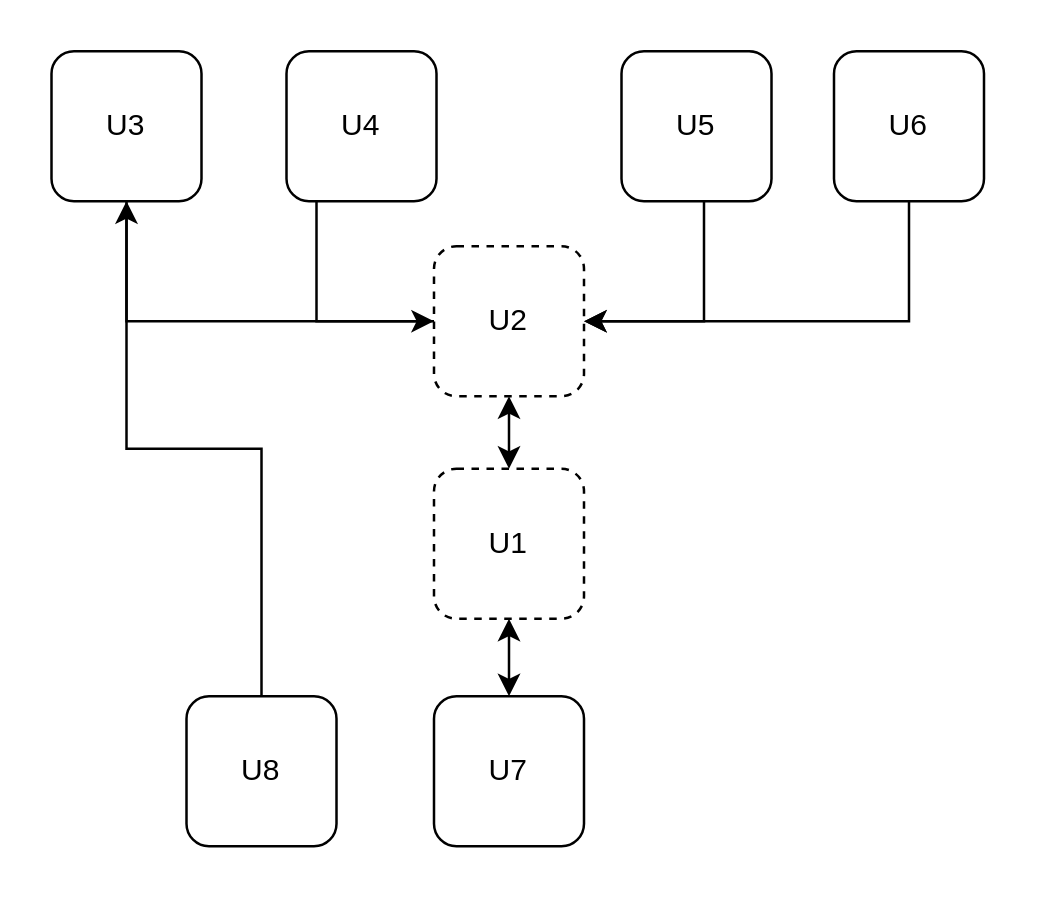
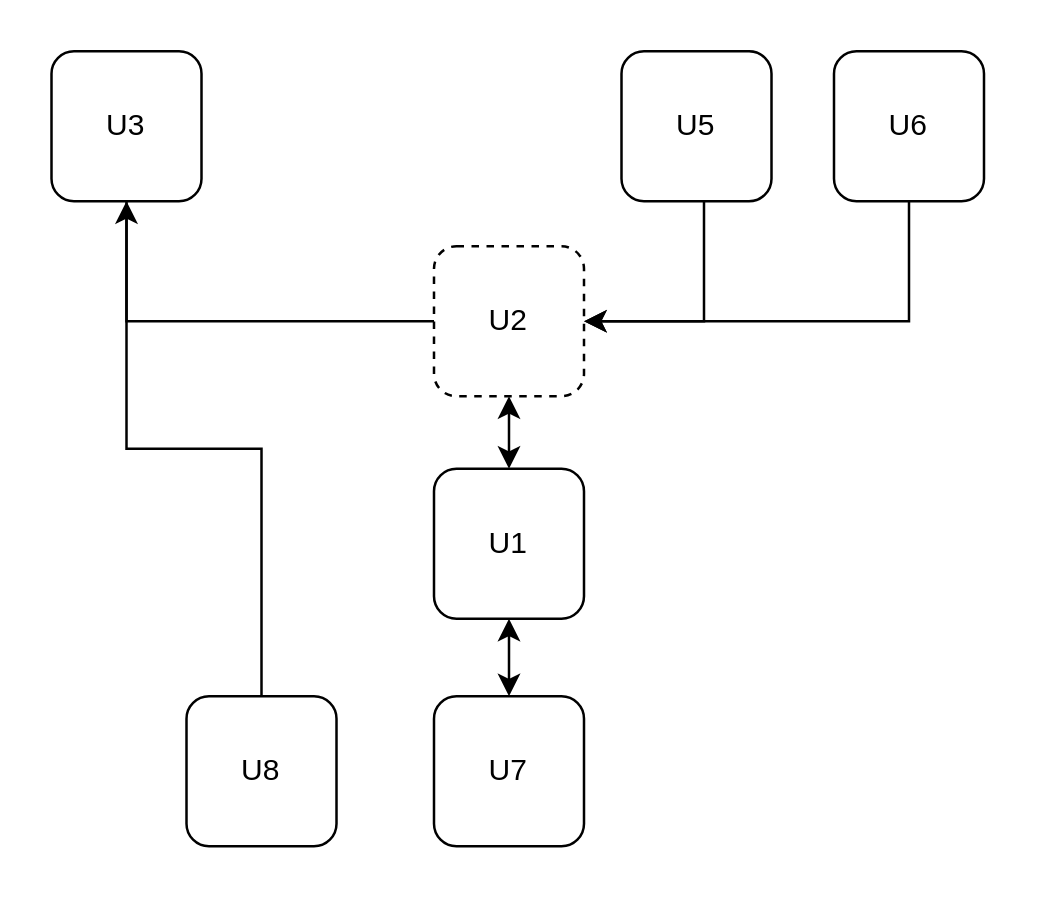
(361, 126) -> none
(316, 259) -> none
(509, 544) -> (509, 544)
